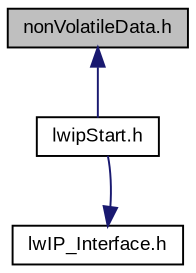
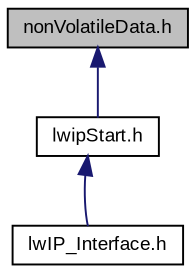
(111, 181) -> (85, 201)
